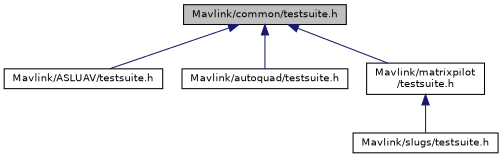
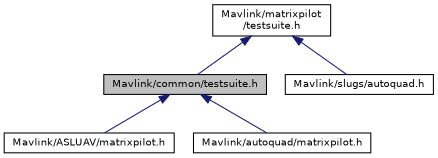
(343, 46) -> (220, 58)
(83, 79) -> (89, 143)
(265, 79) -> (282, 143)
(426, 143) -> (359, 84)
